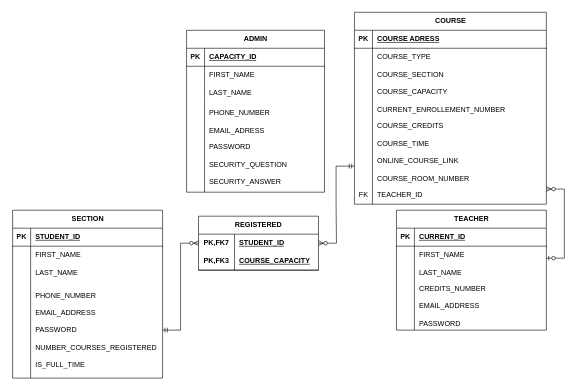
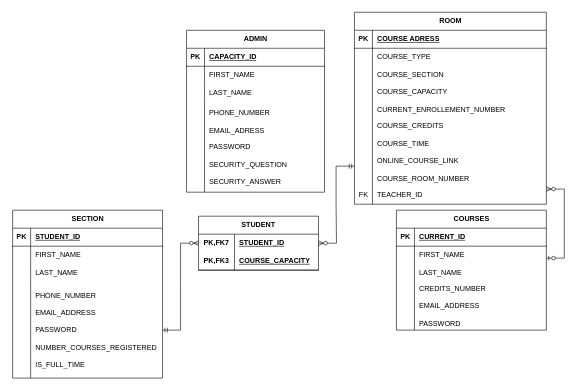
(451, 21) -> (451, 21)
(472, 219) -> (472, 219)
(258, 225) -> (258, 225)
